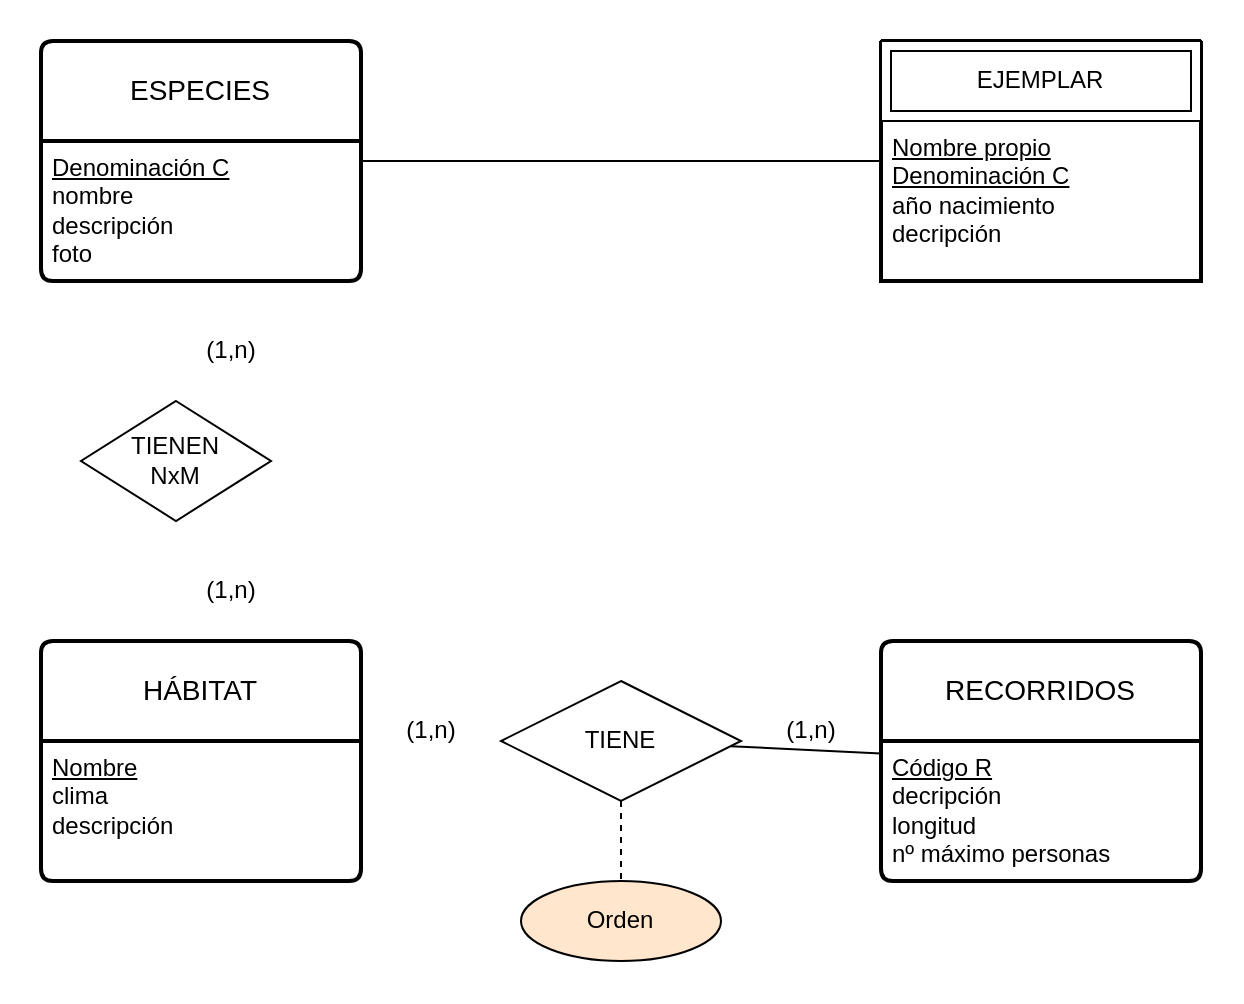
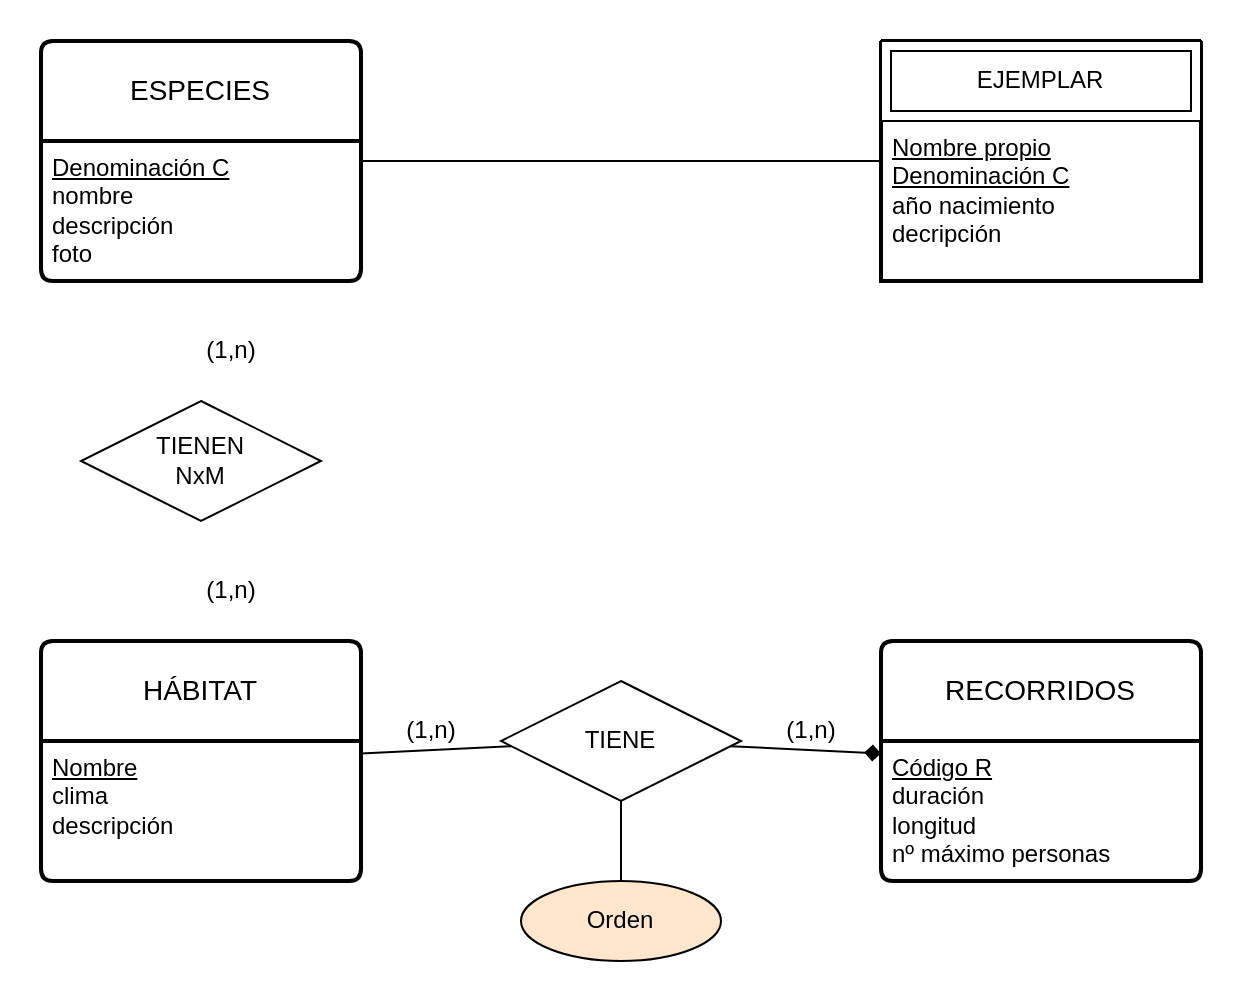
(176, 461) -> (201, 461)
none -> (437, 750)
(871, 753) -> (865, 753)
(1005, 813) -> (1005, 813)
(621, 843) -> (621, 843)
